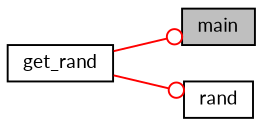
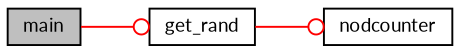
(140, 45) -> (107, 27)
(218, 100) -> (388, 27)
